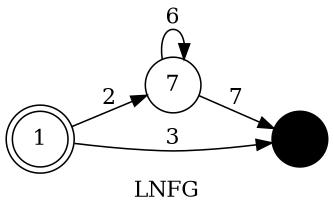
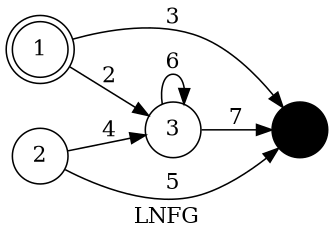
(173, 85) -> (173, 130)
none -> (40, 156)
